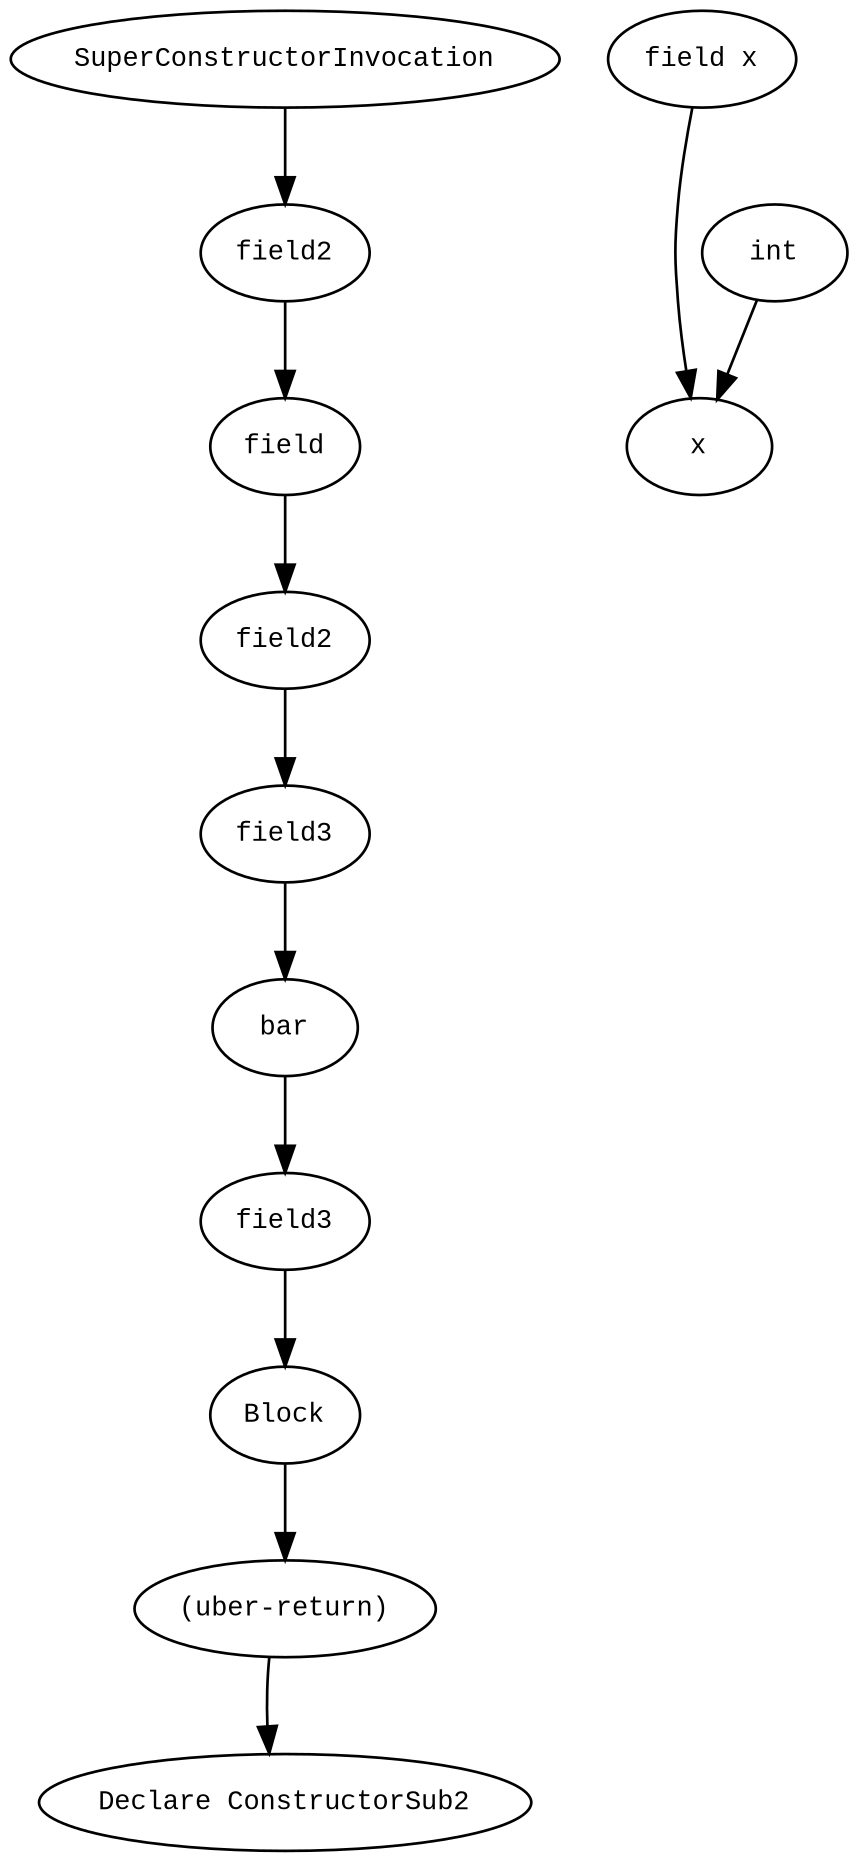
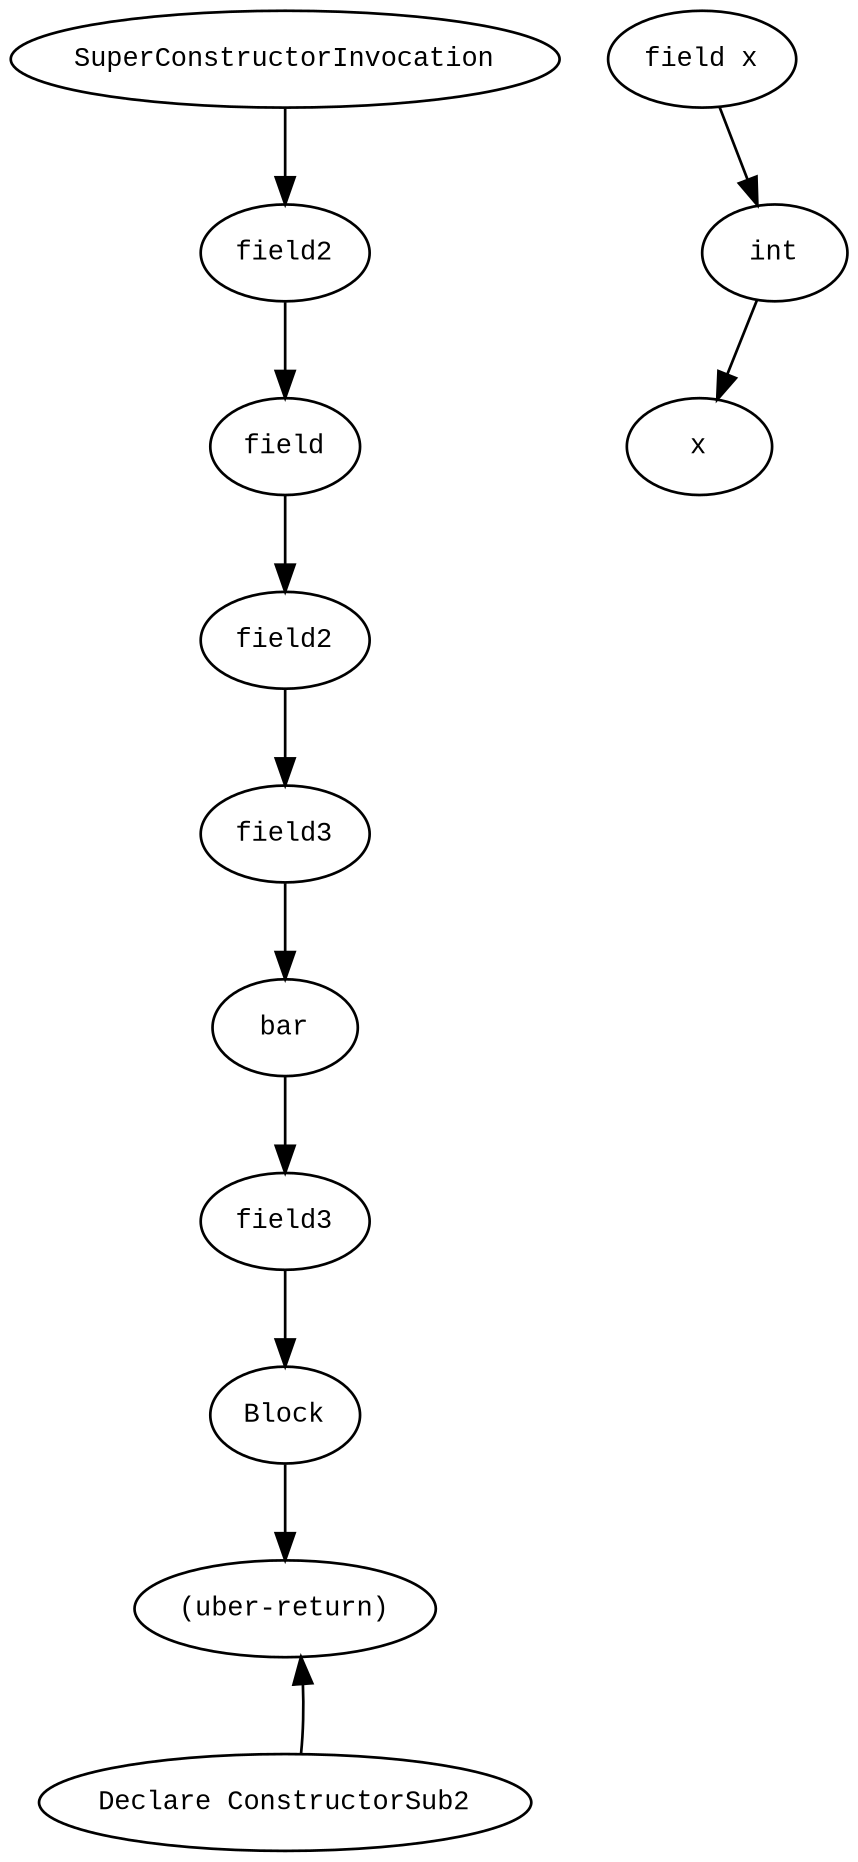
(676, 239) -> (734, 143)
(267, 1692) -> (303, 1719)
